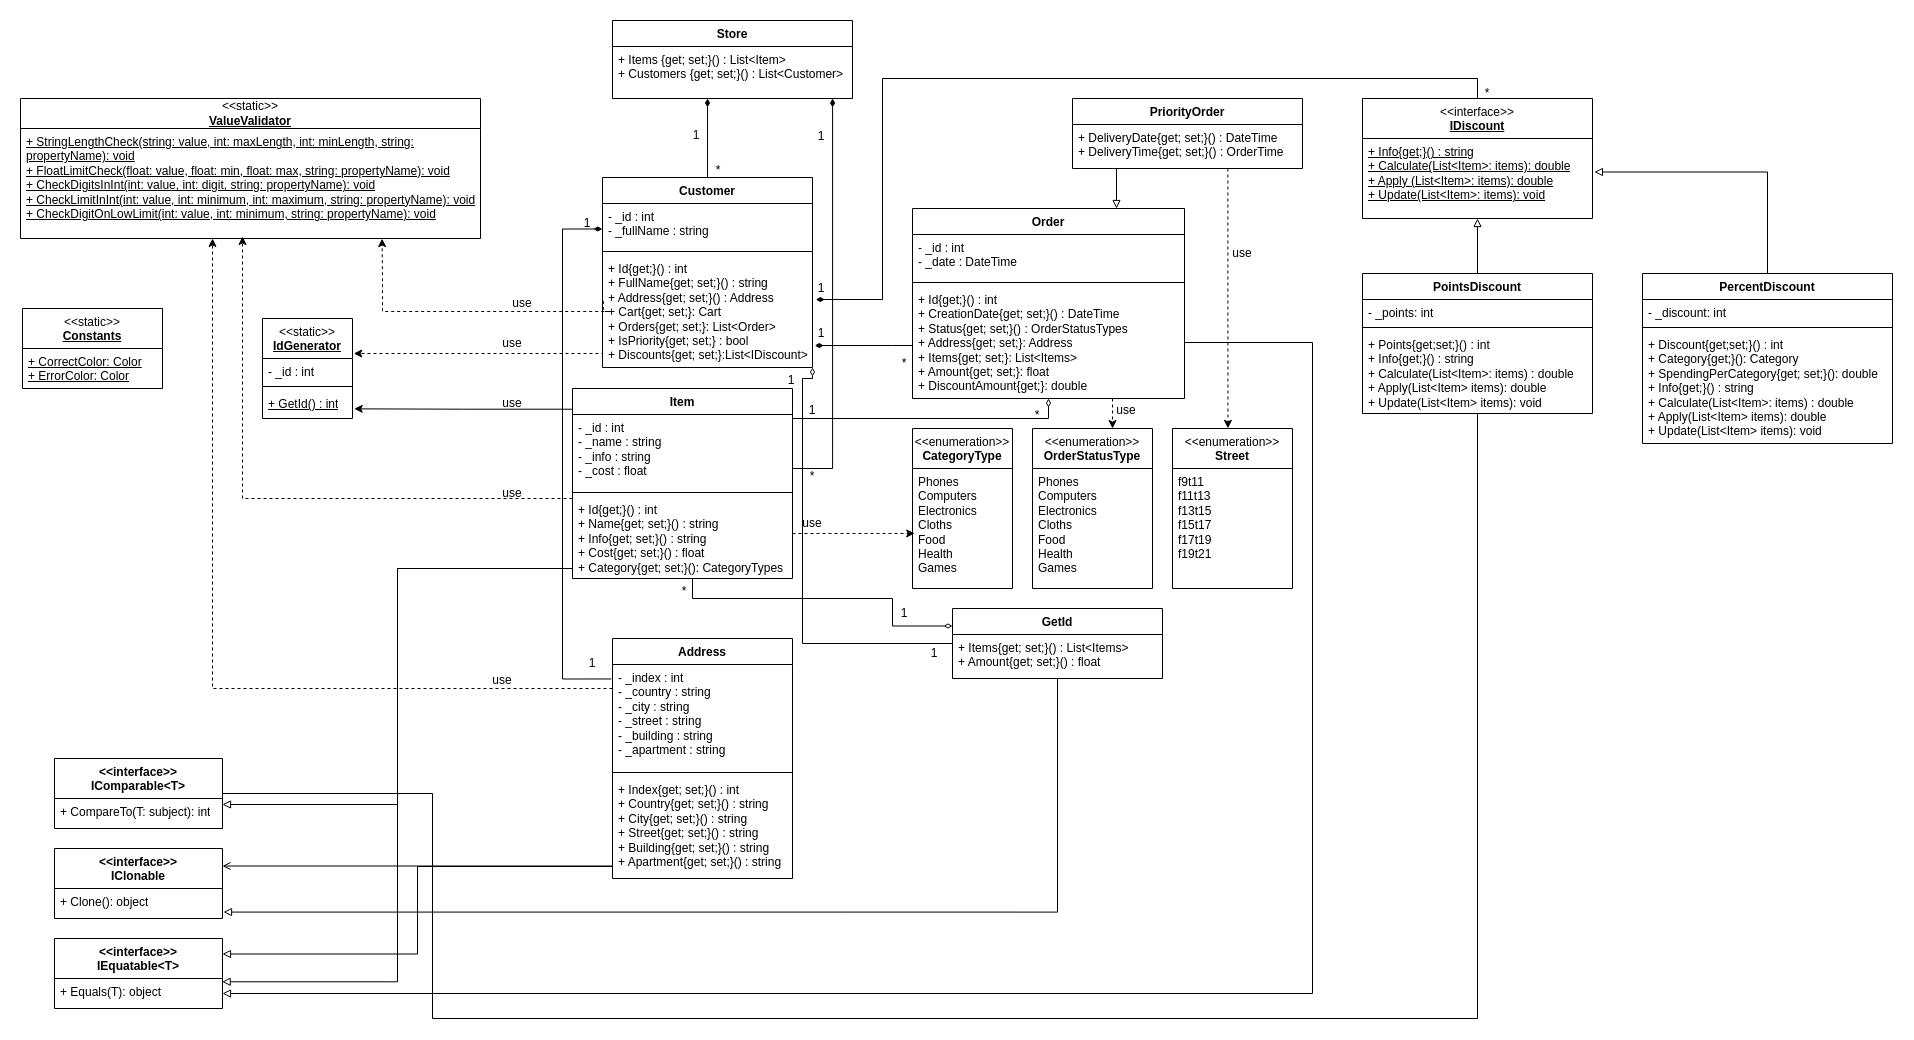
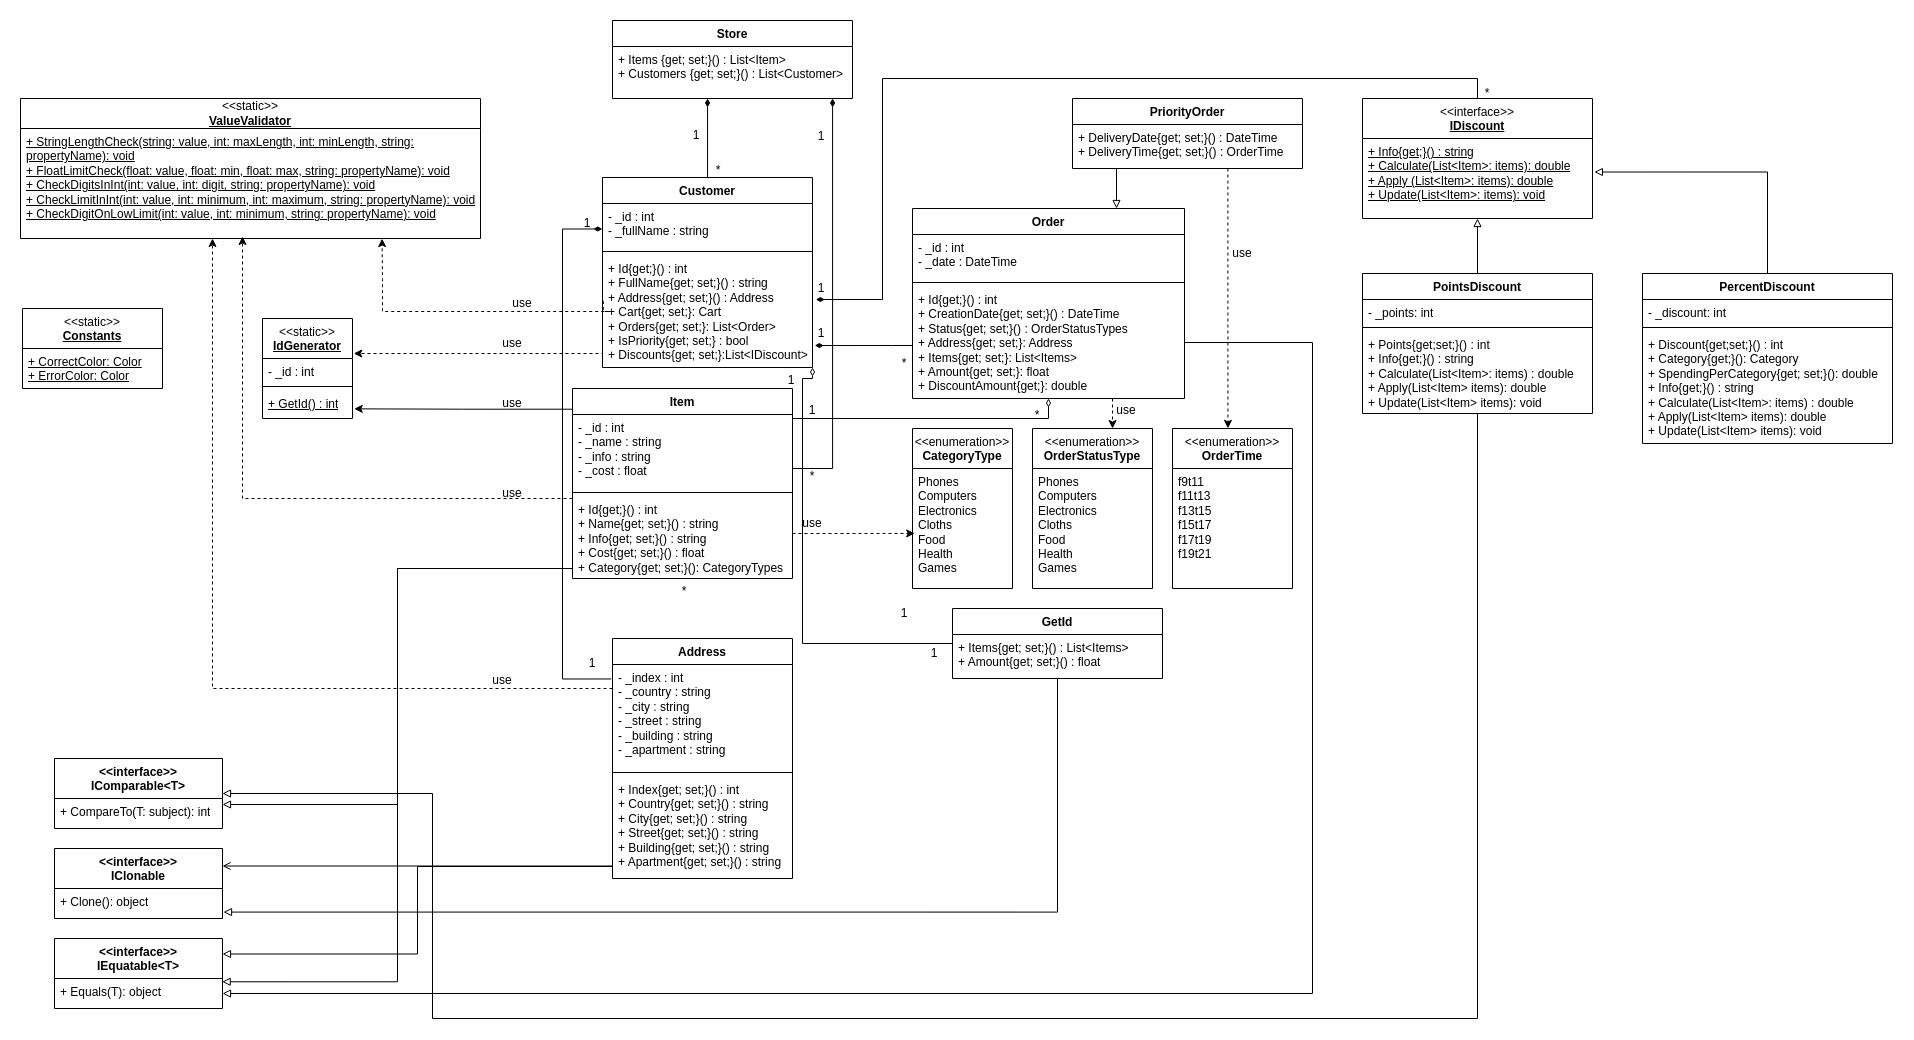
(1233, 450) -> (1233, 450)
(823, 599) -> none
(229, 794) -> (232, 794)
